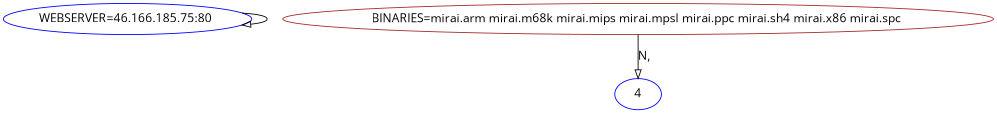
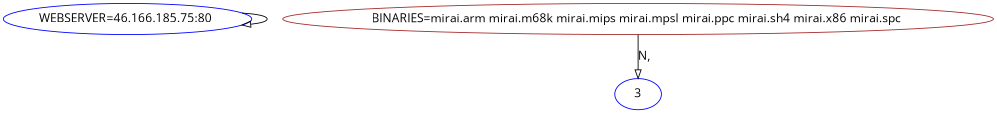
(638, 94) -> (638, 94)
